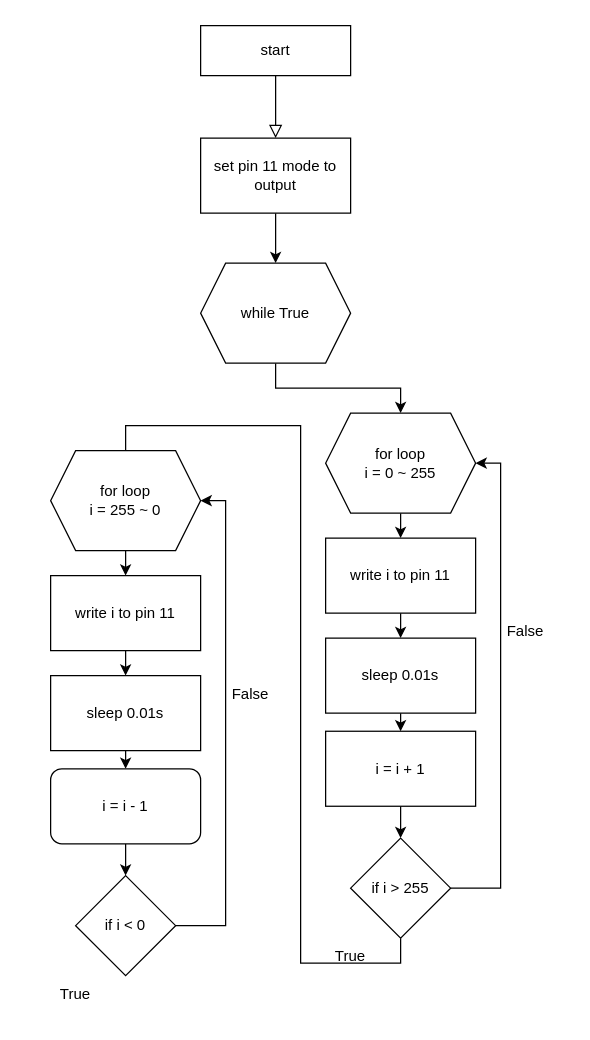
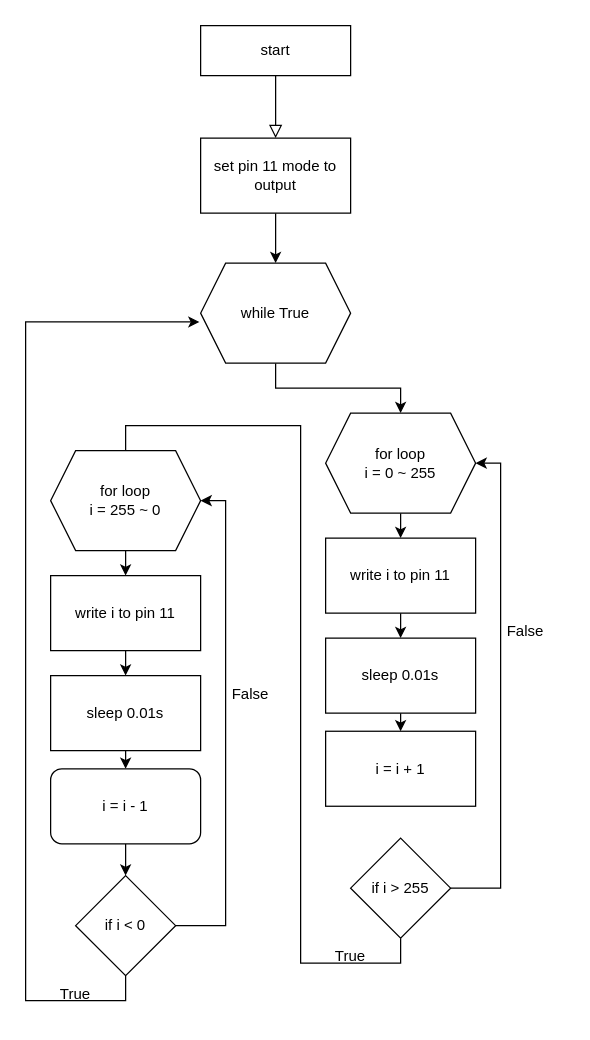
none -> (26, 641)
(401, 818) -> none
